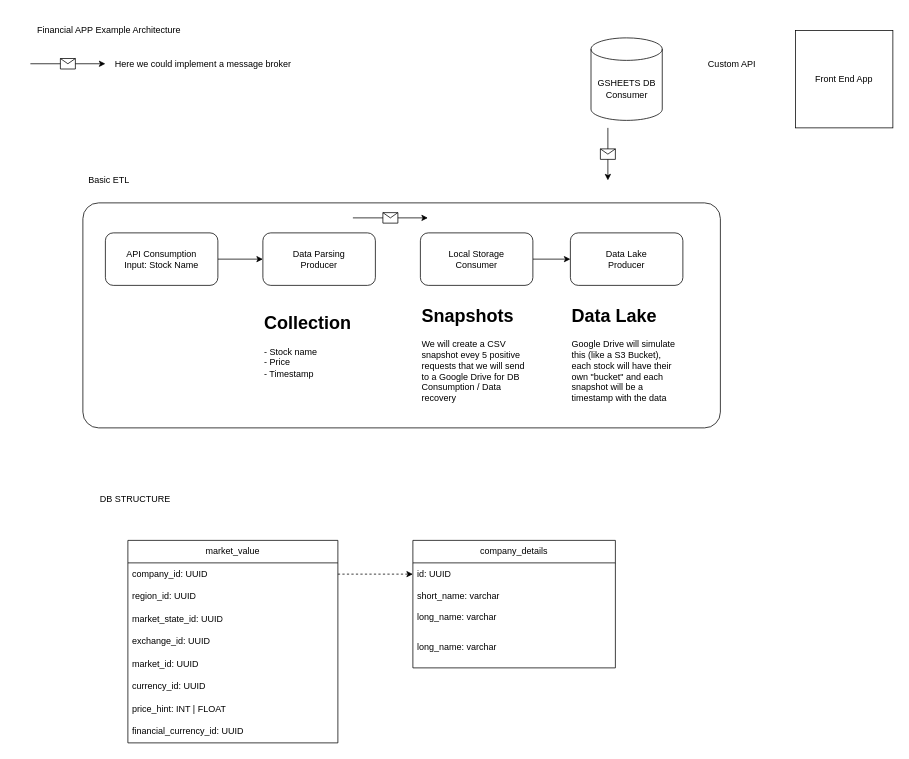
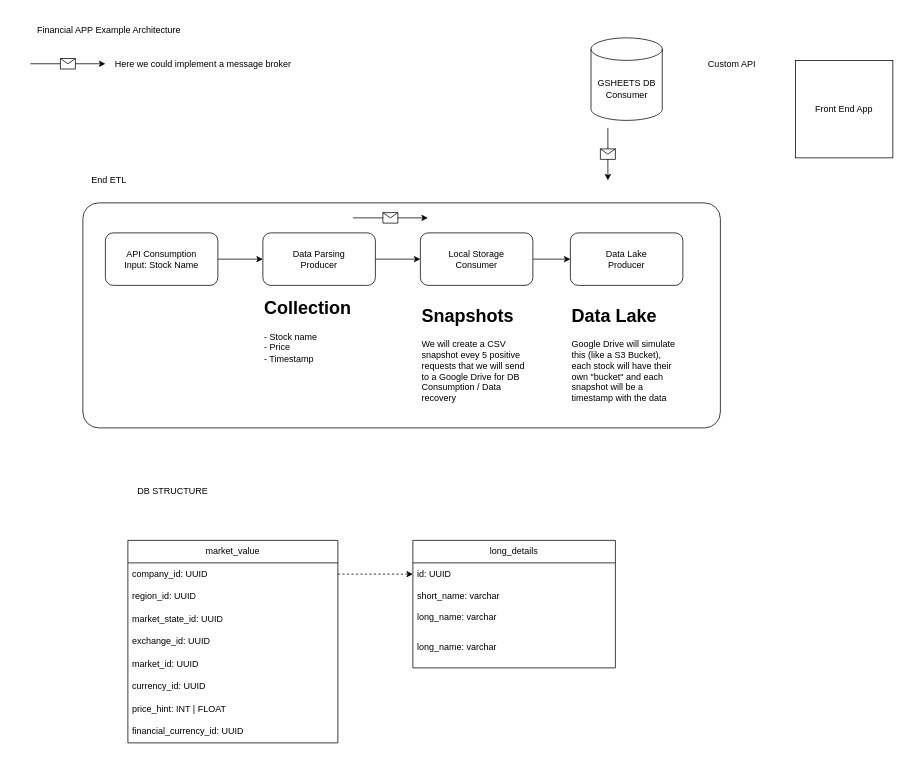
(844, 79) -> (844, 109)
(109, 180) -> (109, 180)
none -> (414, 259)
(319, 360) -> (319, 345)
(135, 499) -> (173, 492)
(514, 552) -> (514, 552)
